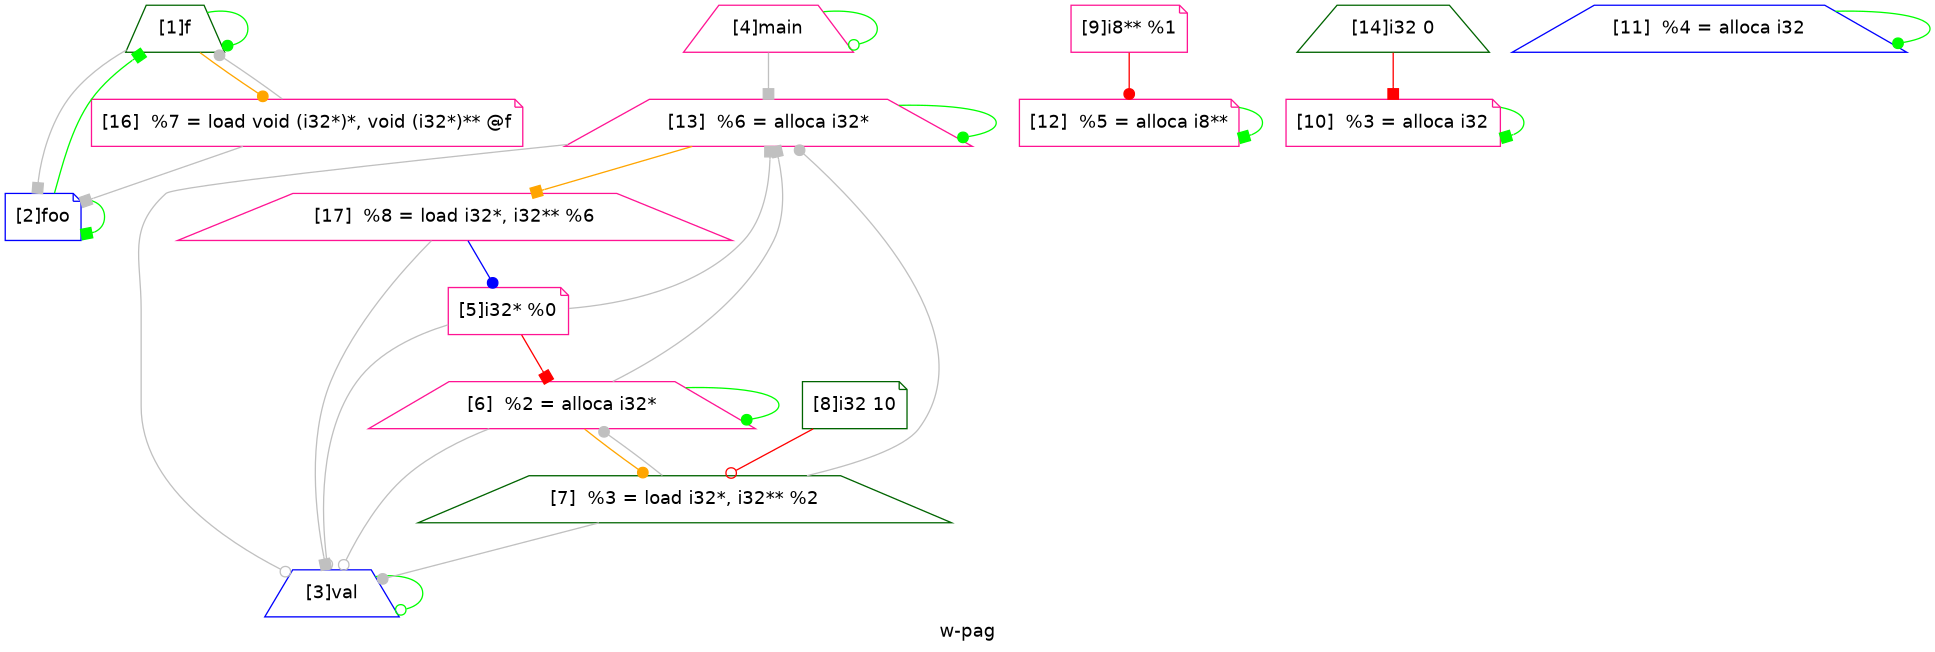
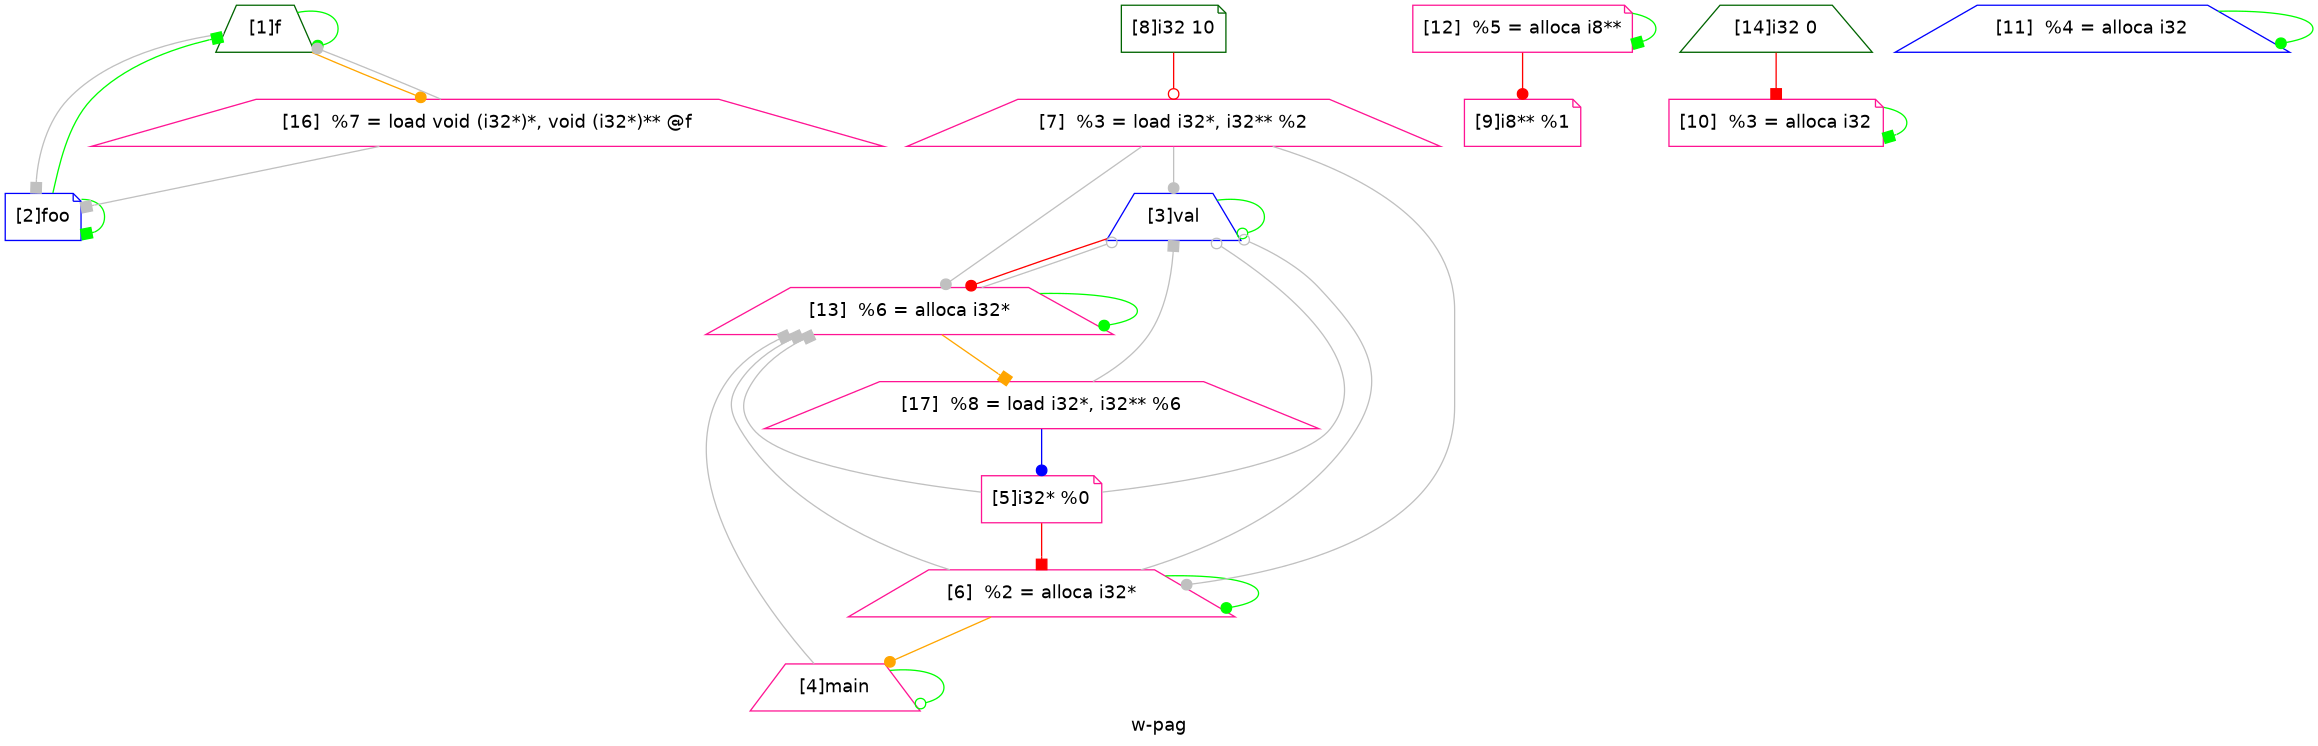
(1129, 71) -> (1523, 71)
(307, 123) -> (487, 123)
none -> (1042, 261)
(611, 450) -> (943, 638)
(685, 499) -> (1174, 123)
